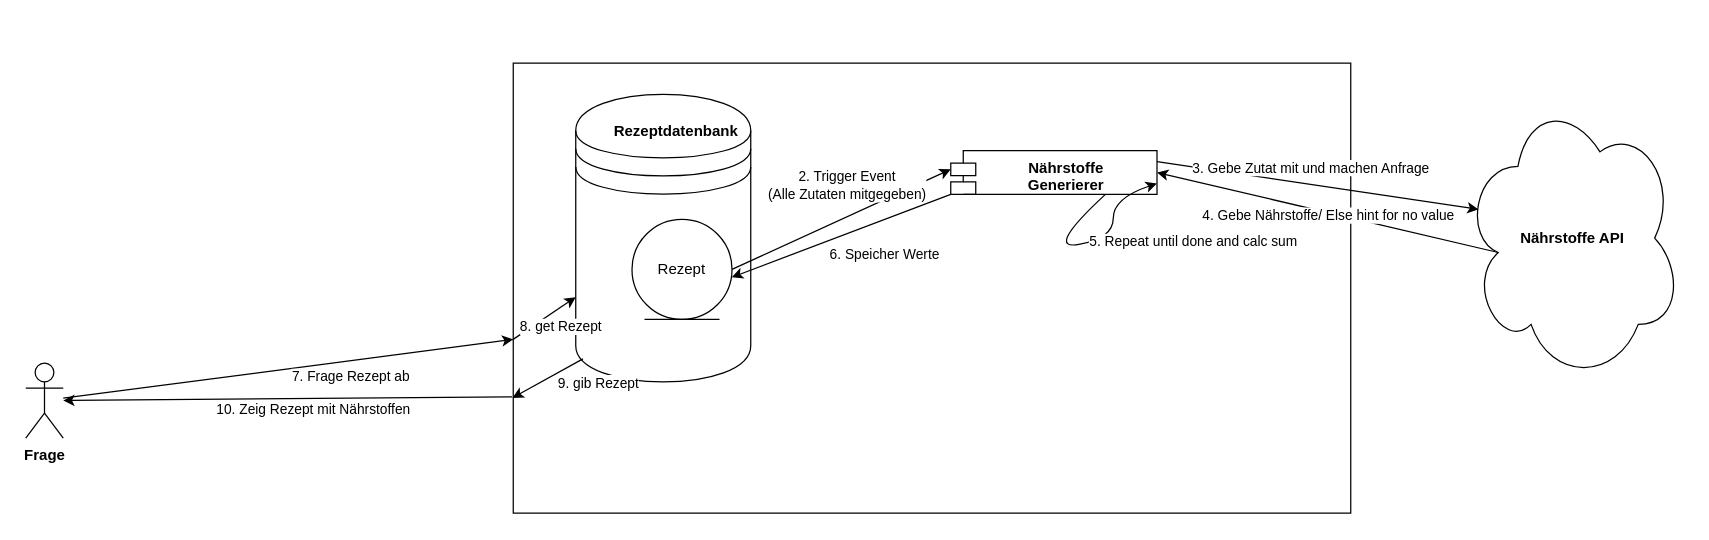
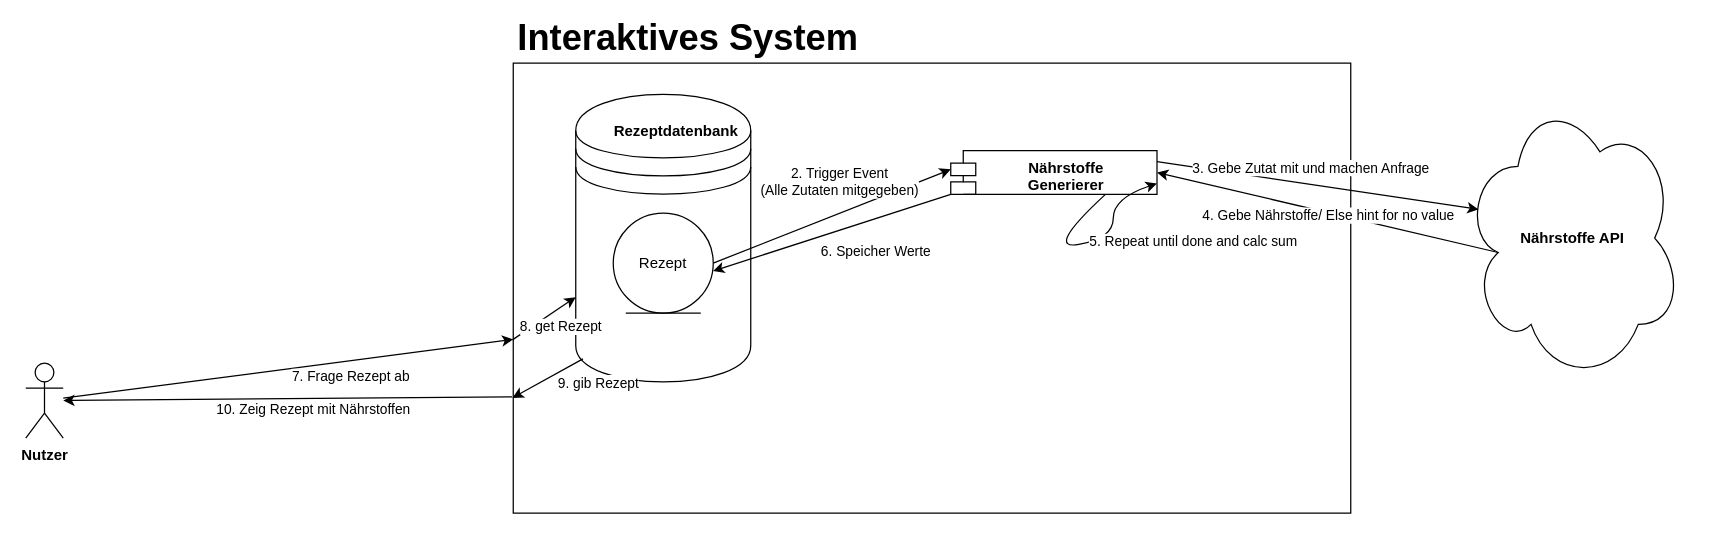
none -> (688, 38)
(682, 269) -> (663, 263)
(45, 456) -> (45, 456)
